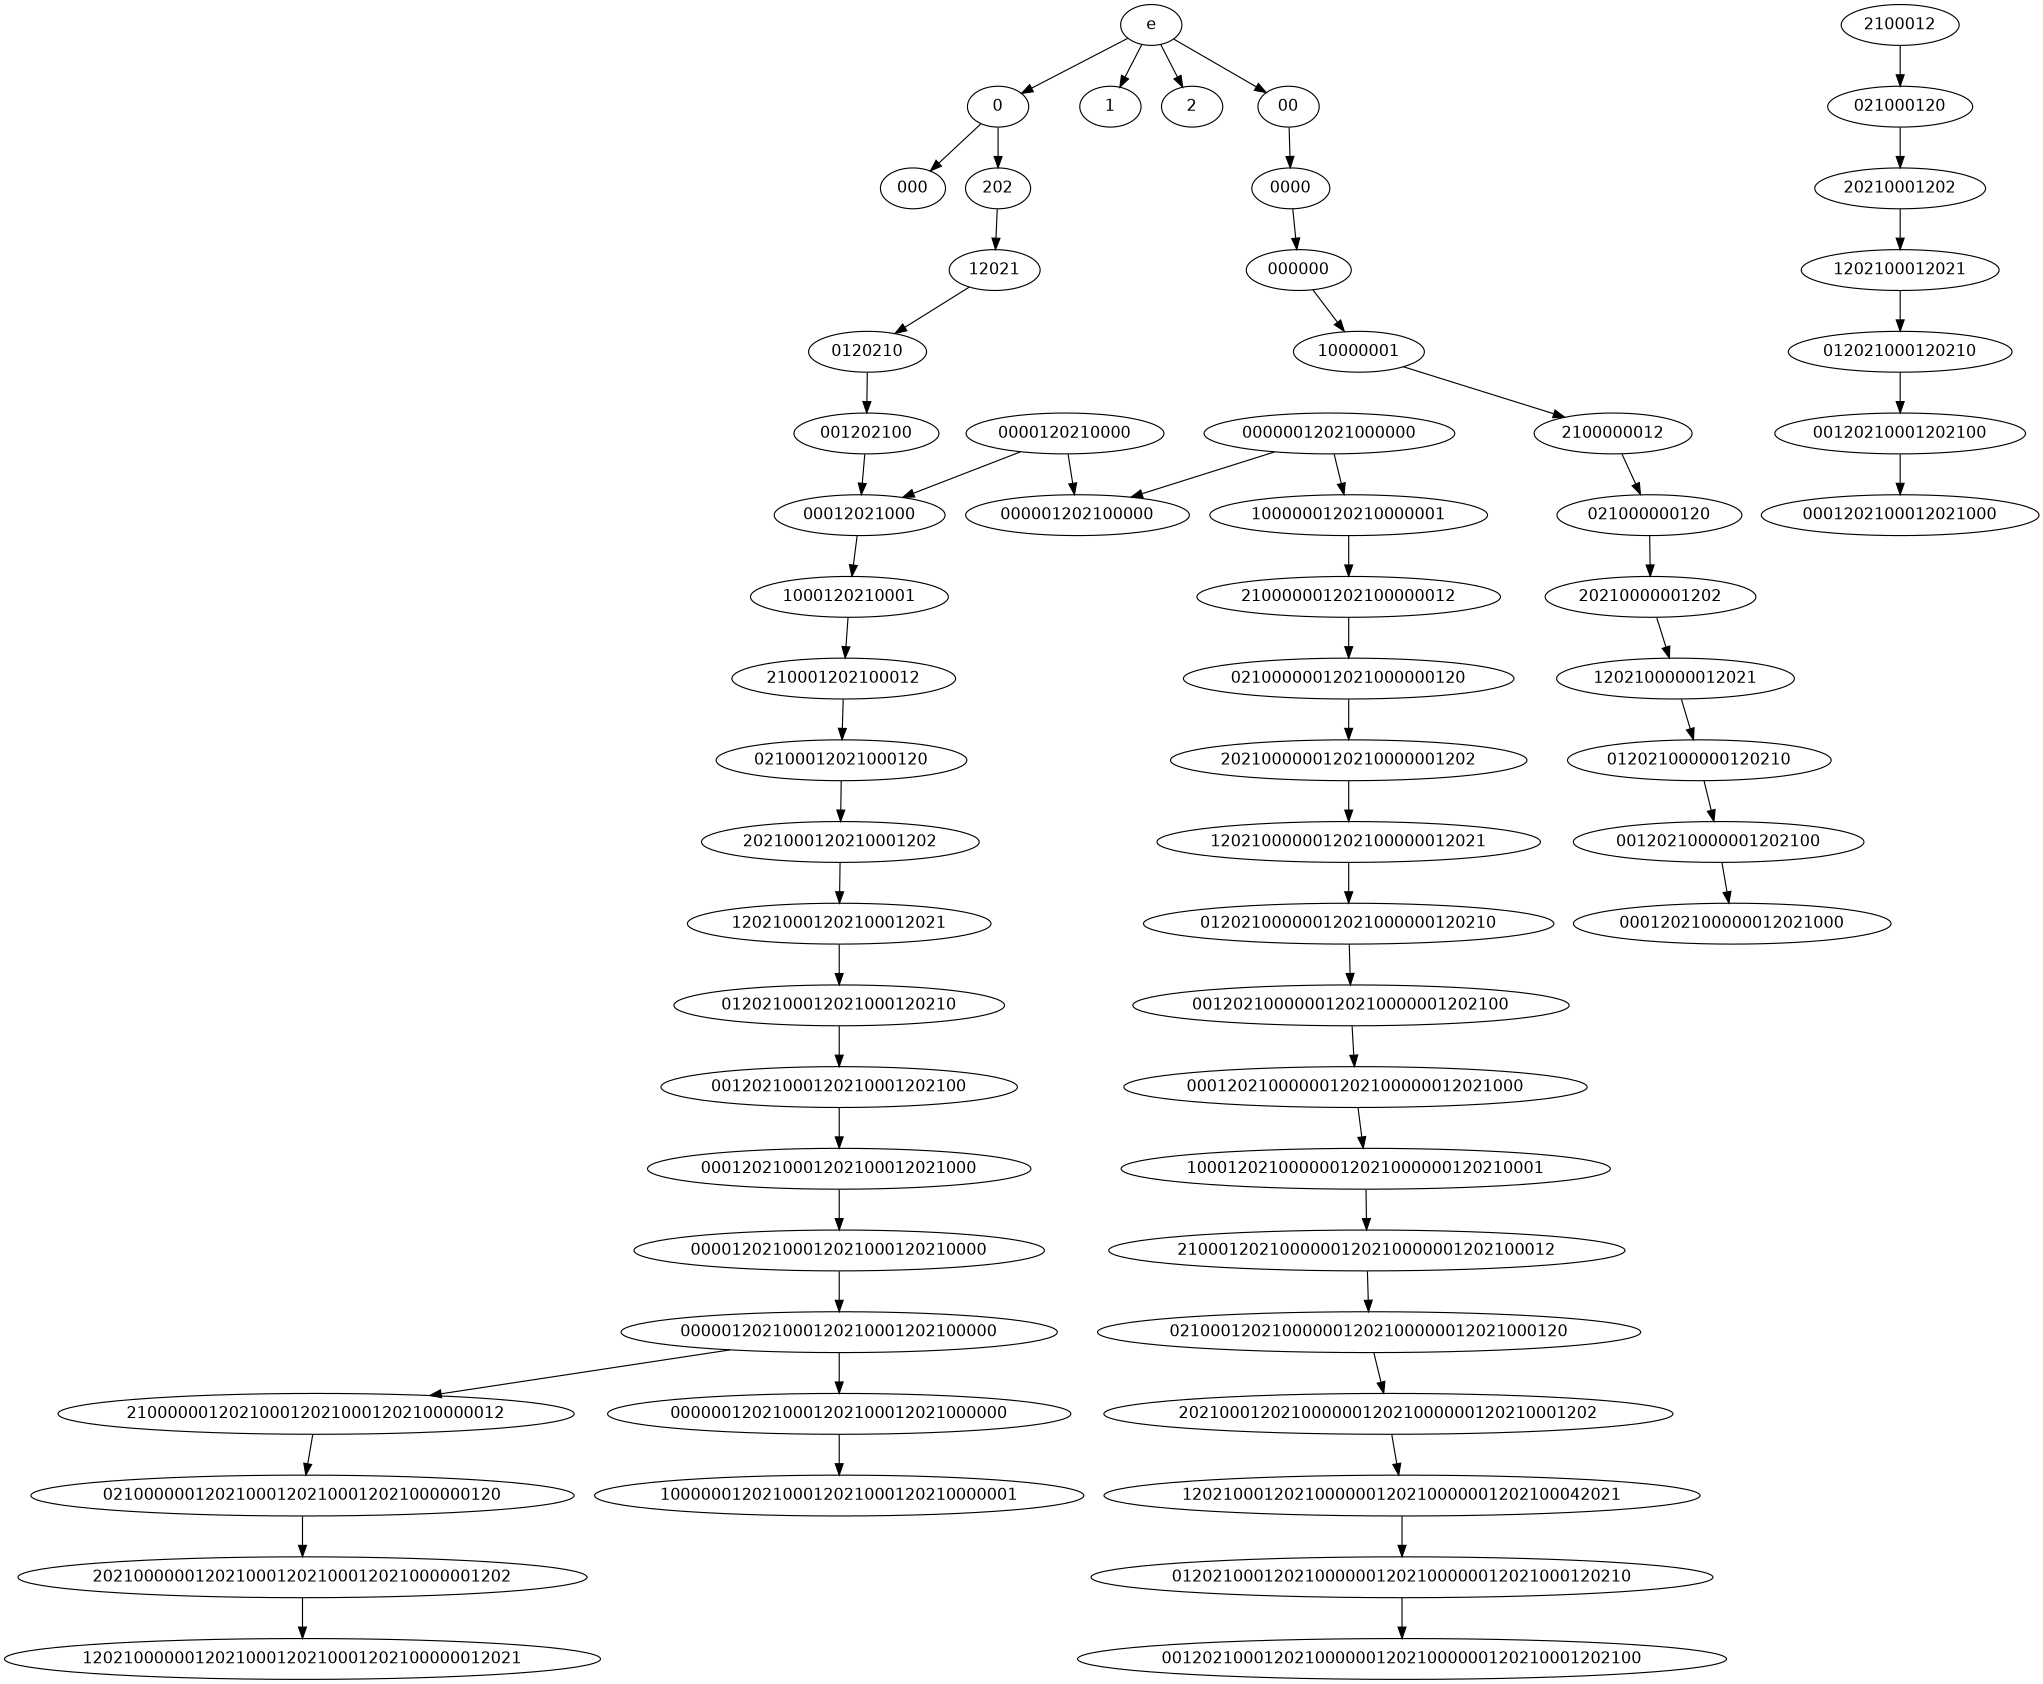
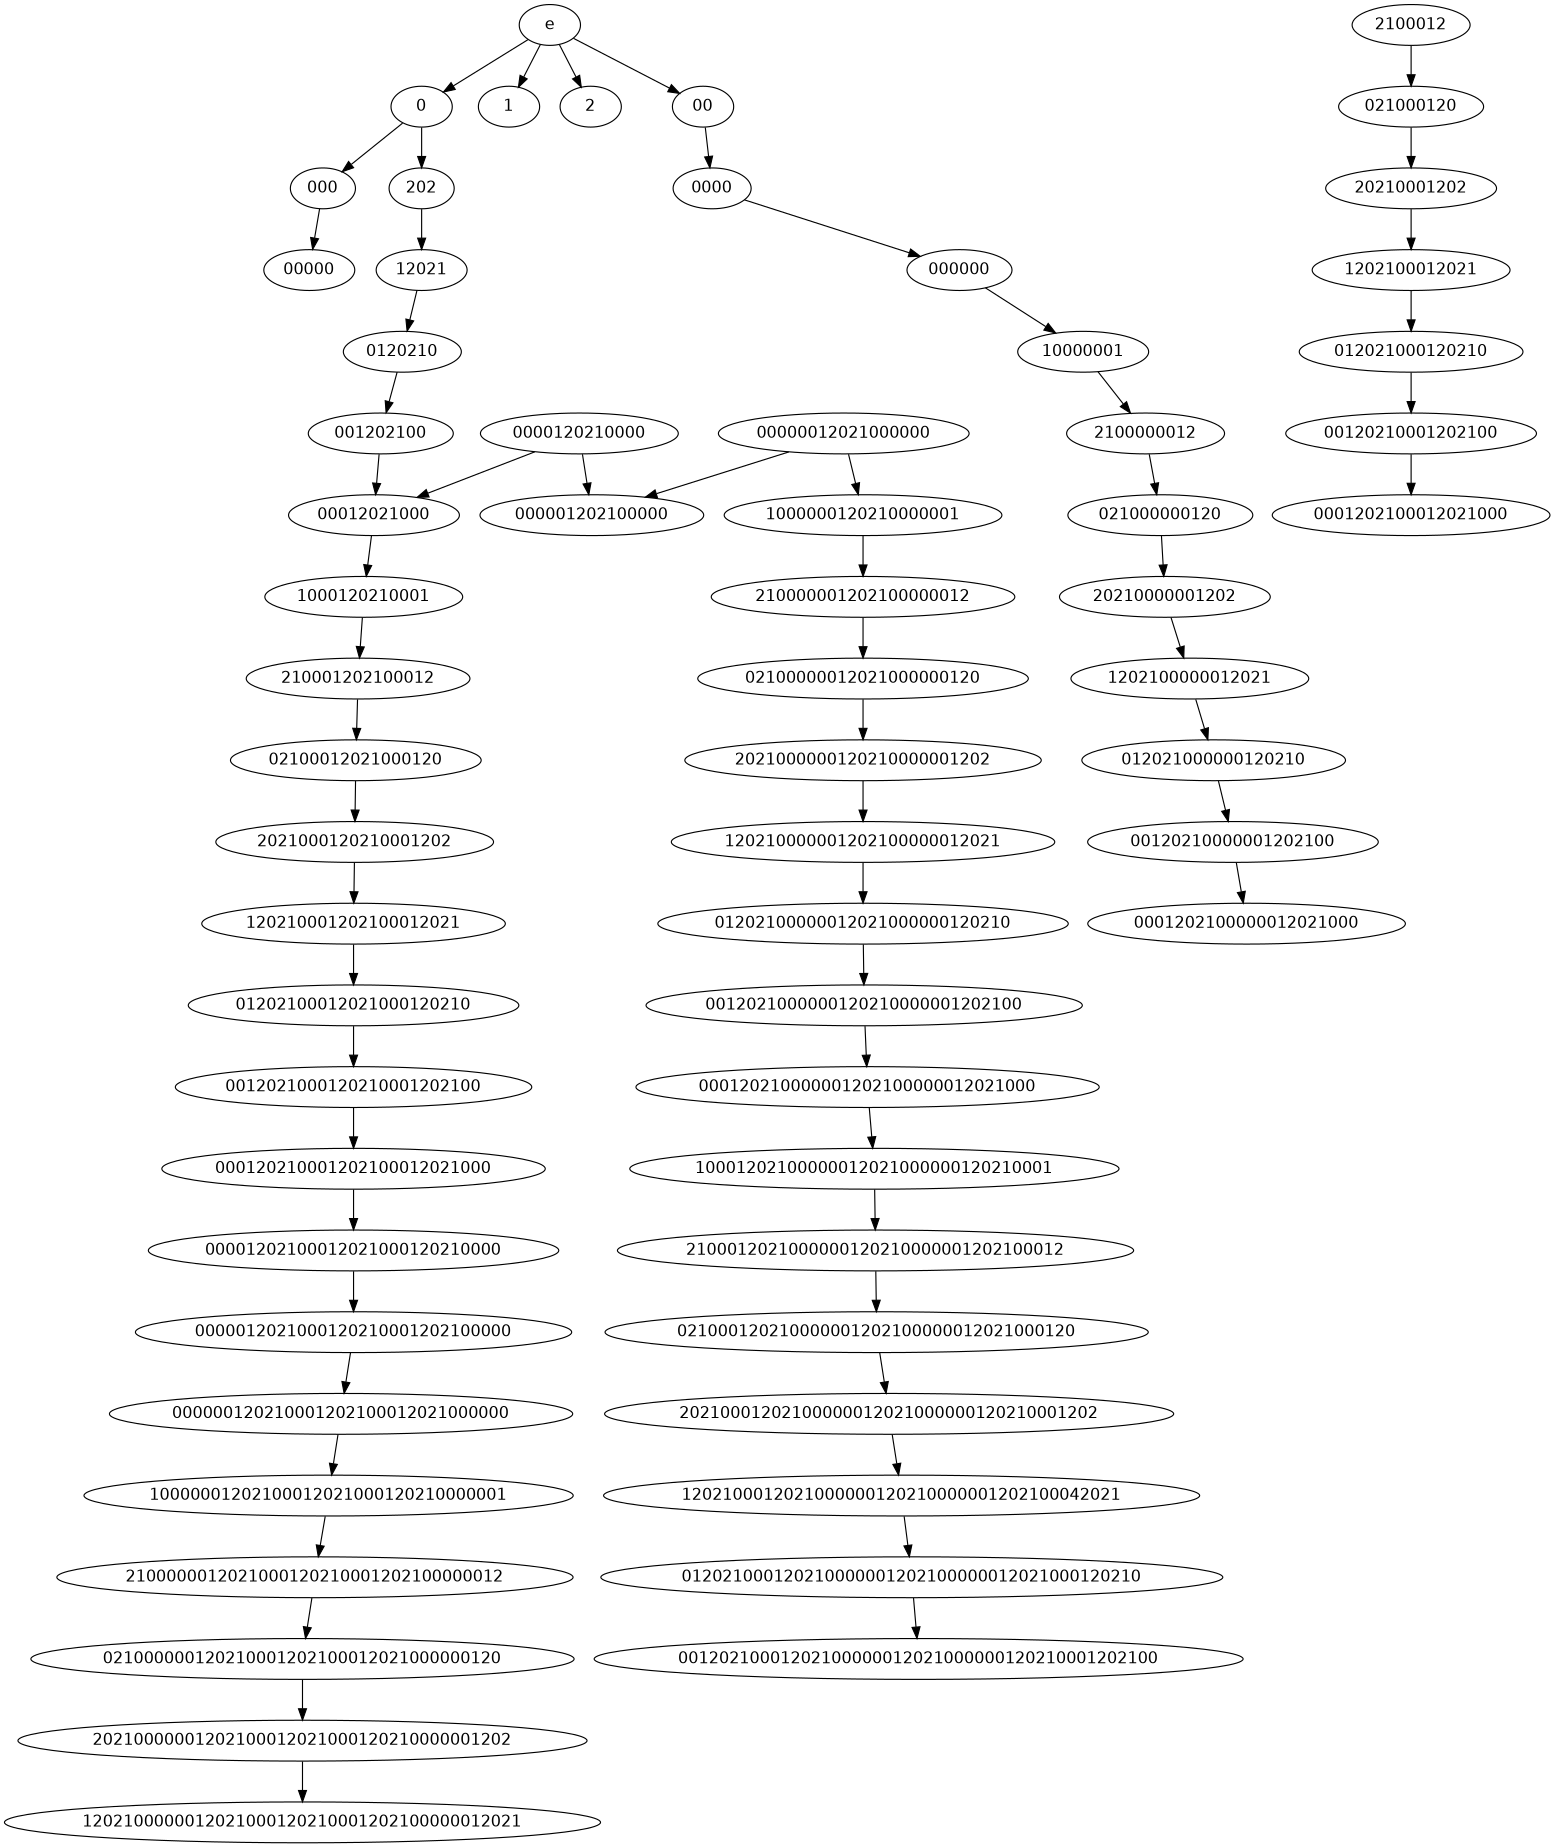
none -> (309, 270)
(586, 1372) -> (323, 1531)
